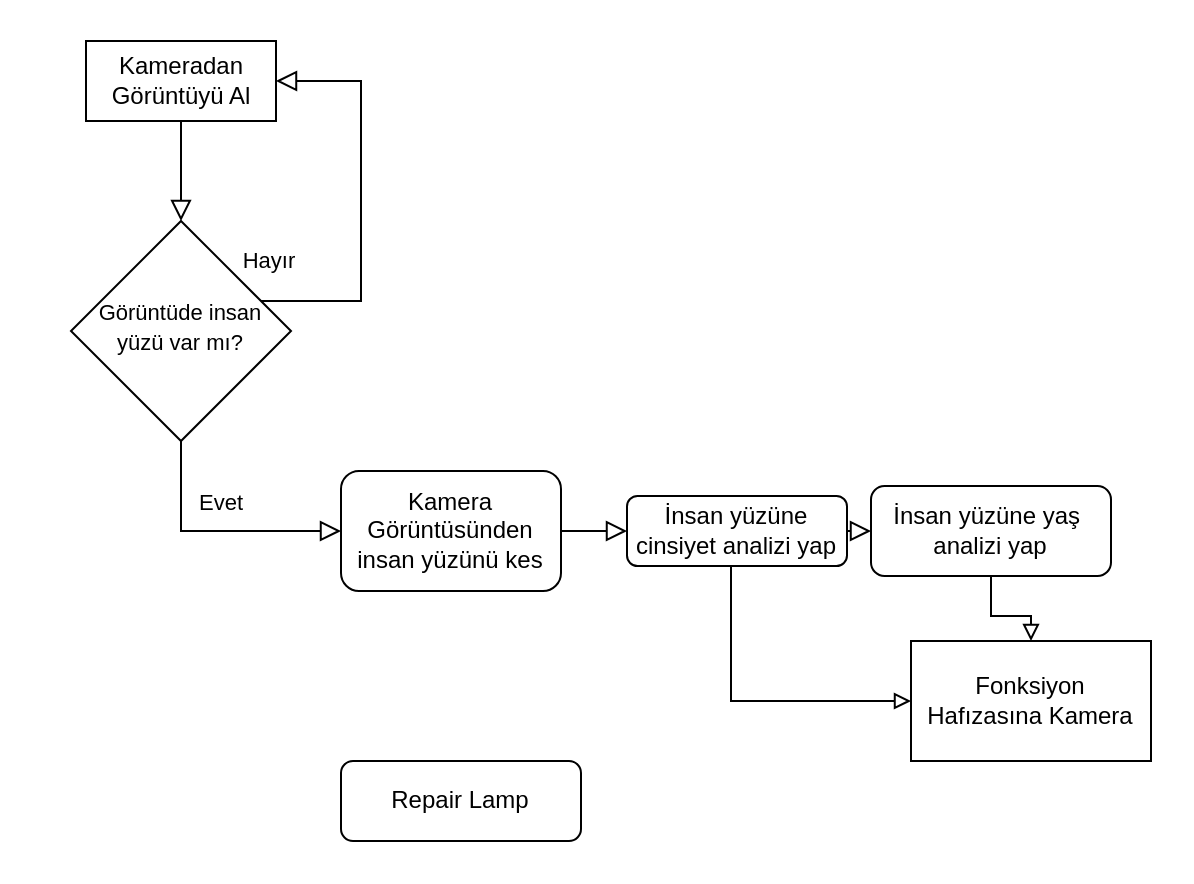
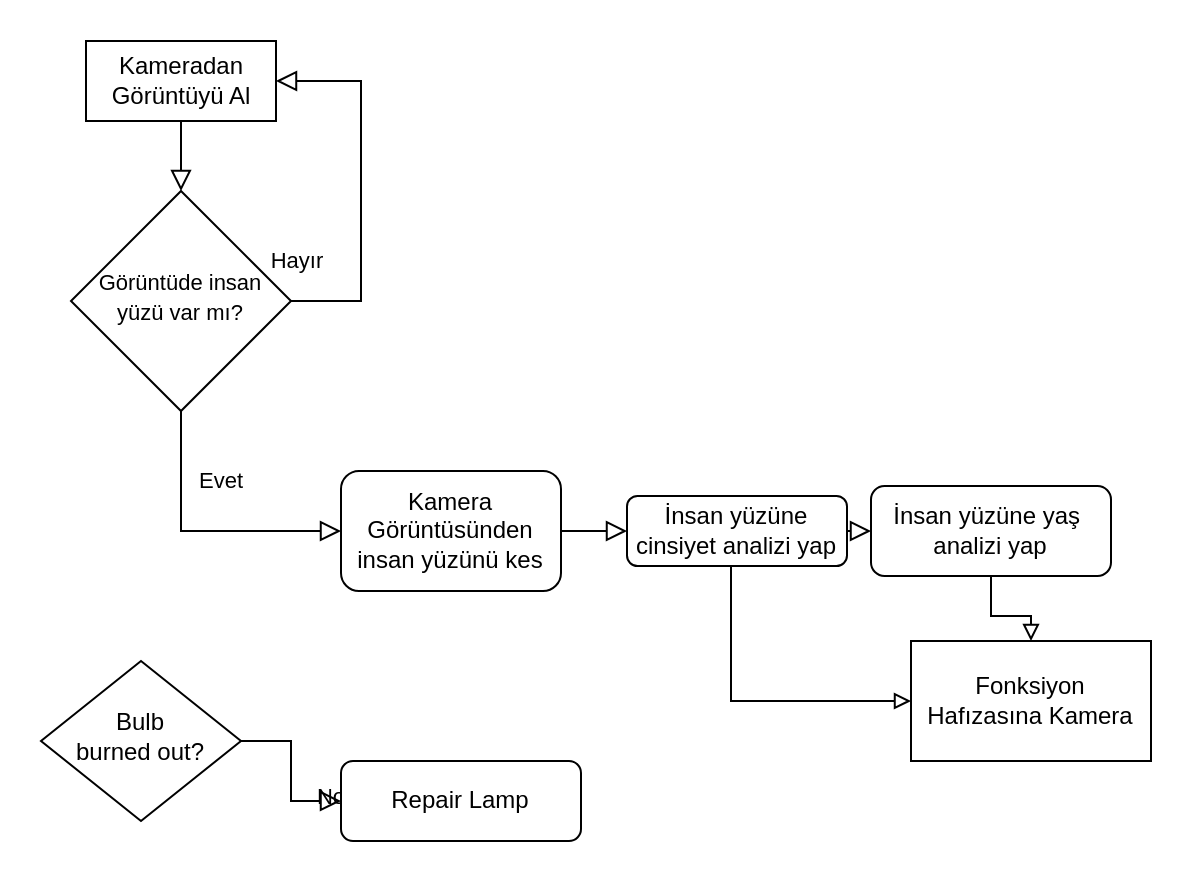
(181, 331) -> (181, 301)
none -> (141, 741)
none -> (291, 760)
